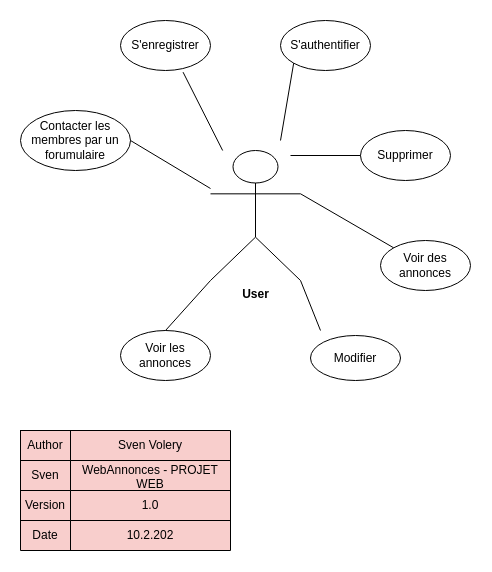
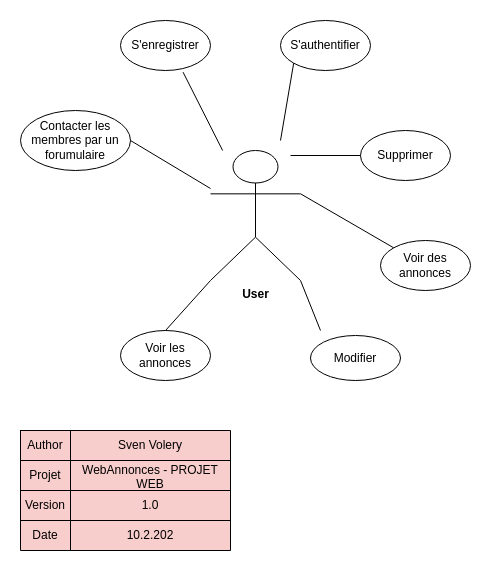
(46, 476) -> (46, 476)
